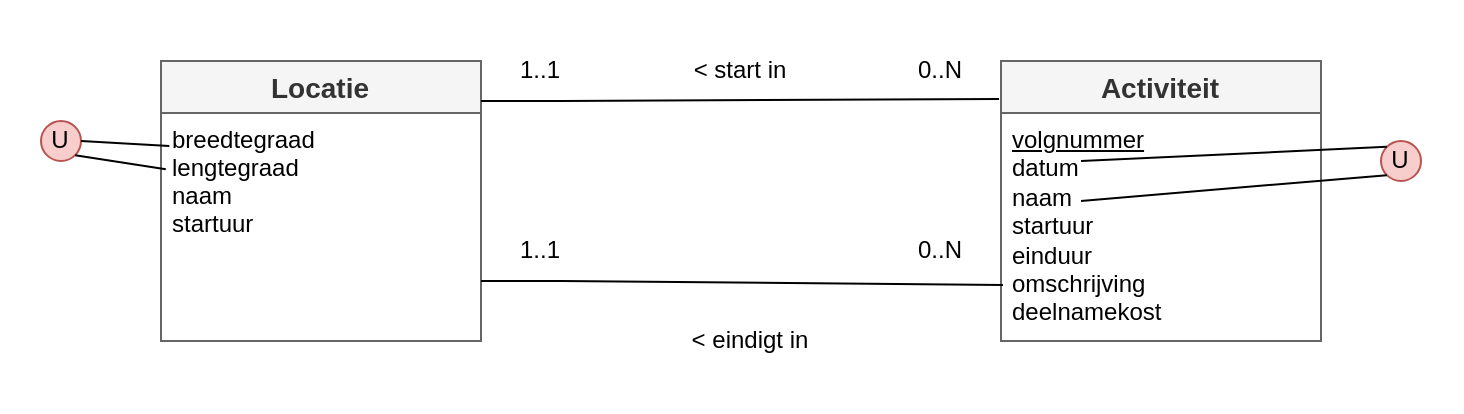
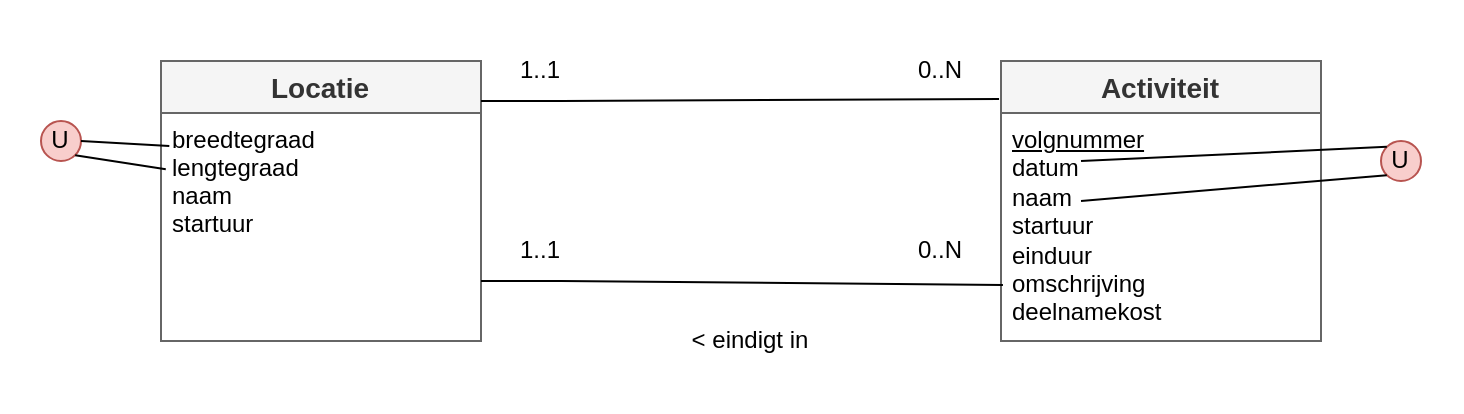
(741, 71) -> none
